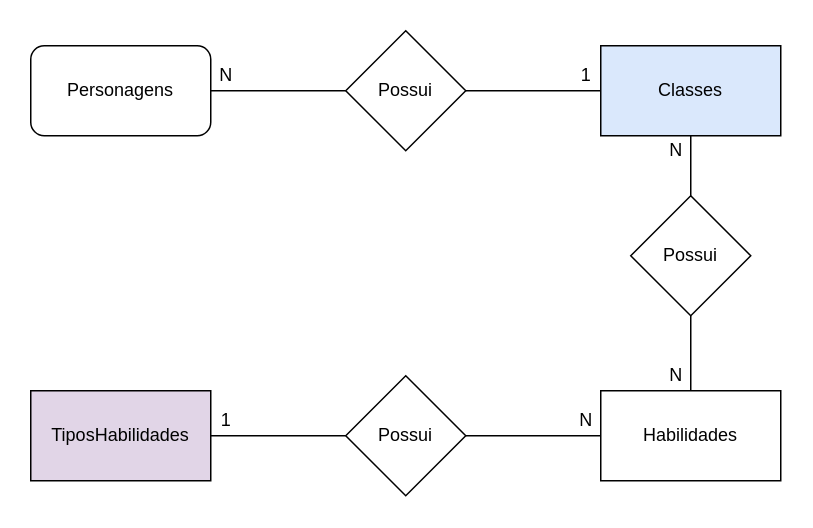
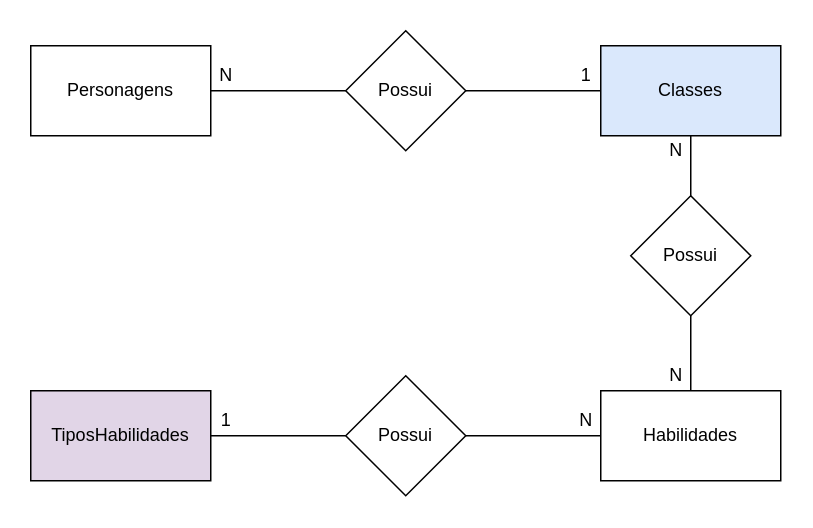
(121, 91) -> (121, 91)
